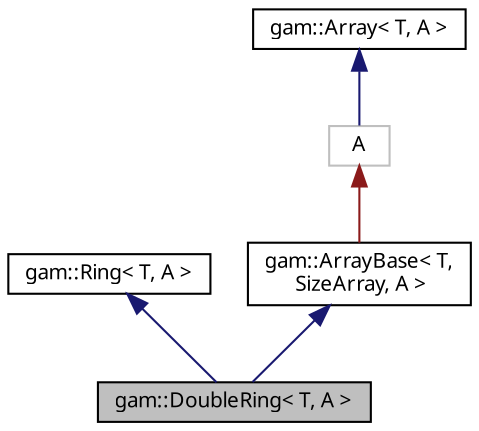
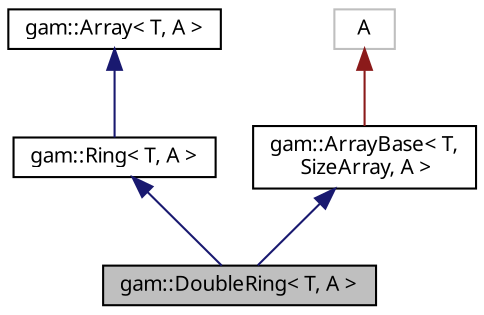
(359, 98) -> (115, 104)
